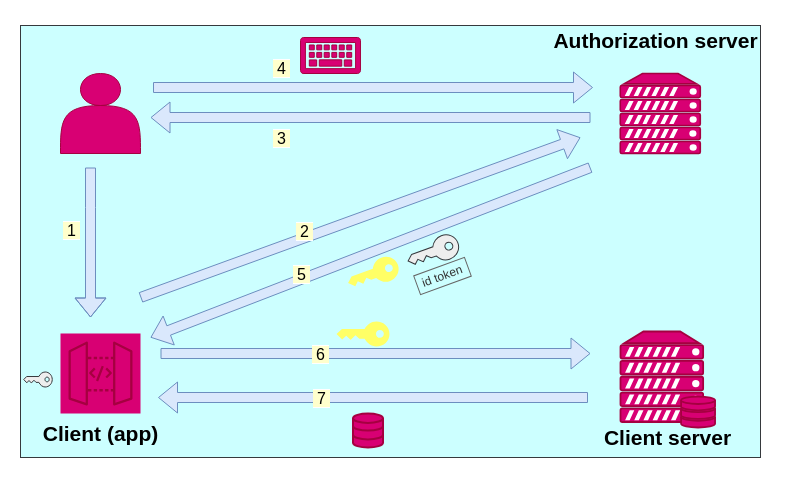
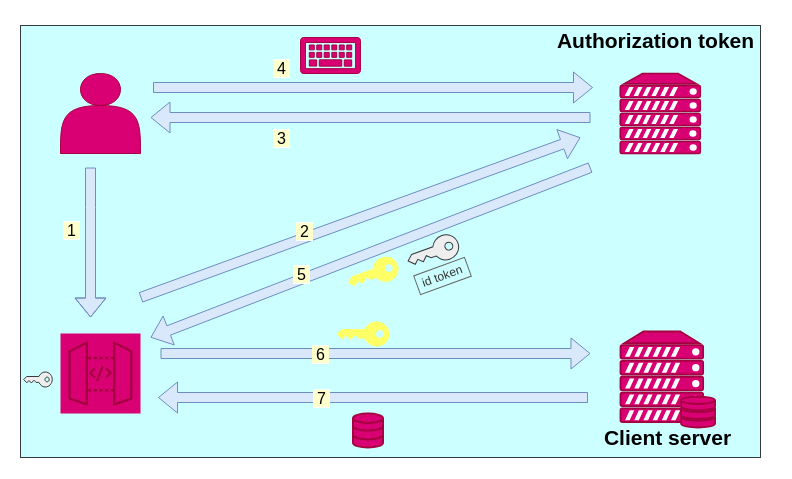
(656, 41) -> (656, 41)
(101, 434) -> none
